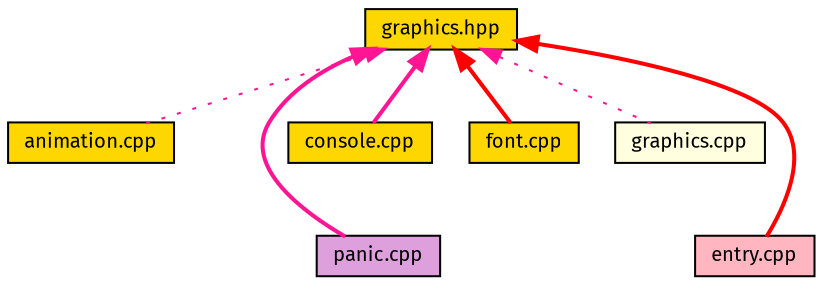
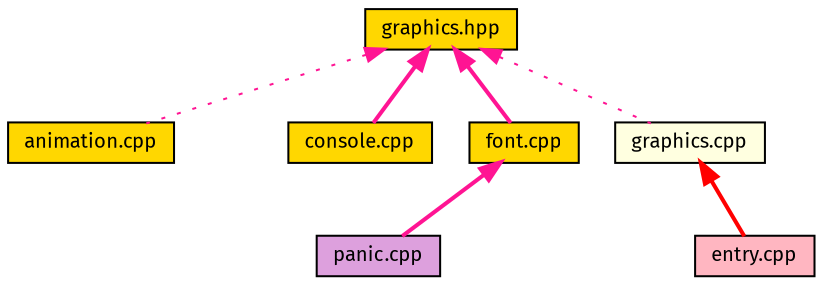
(724, 87) -> (728, 208)
(489, 94) -> (489, 94)
(263, 143) -> (443, 205)
